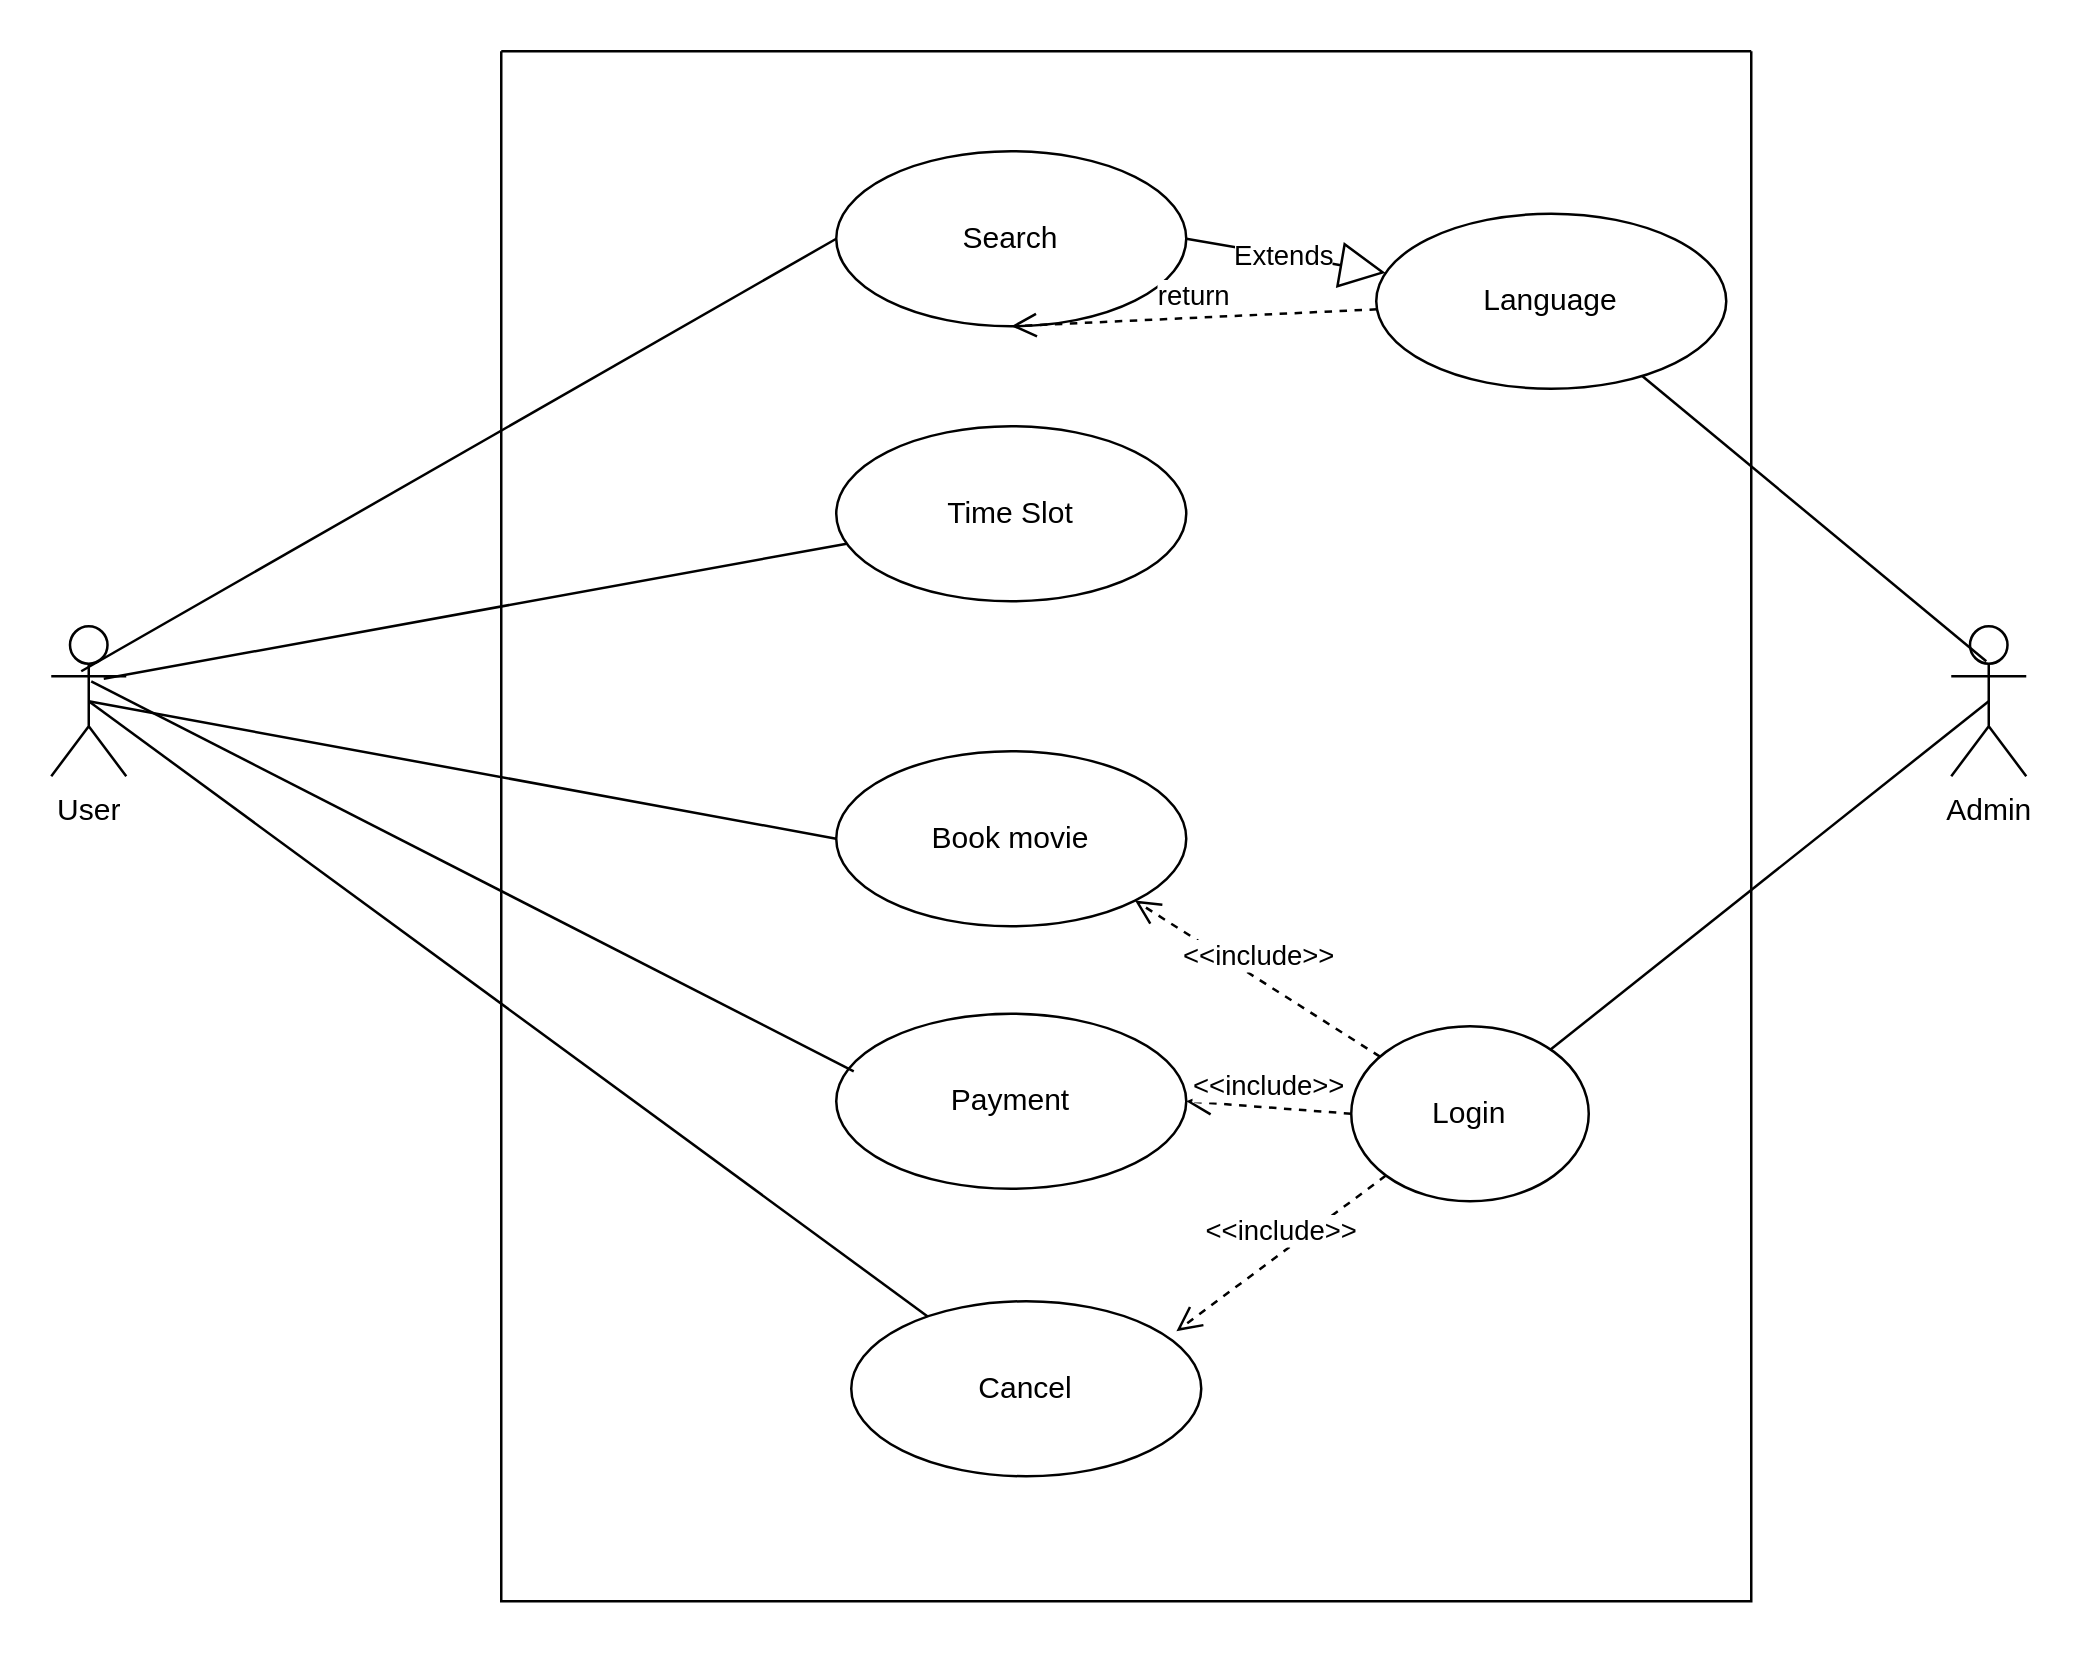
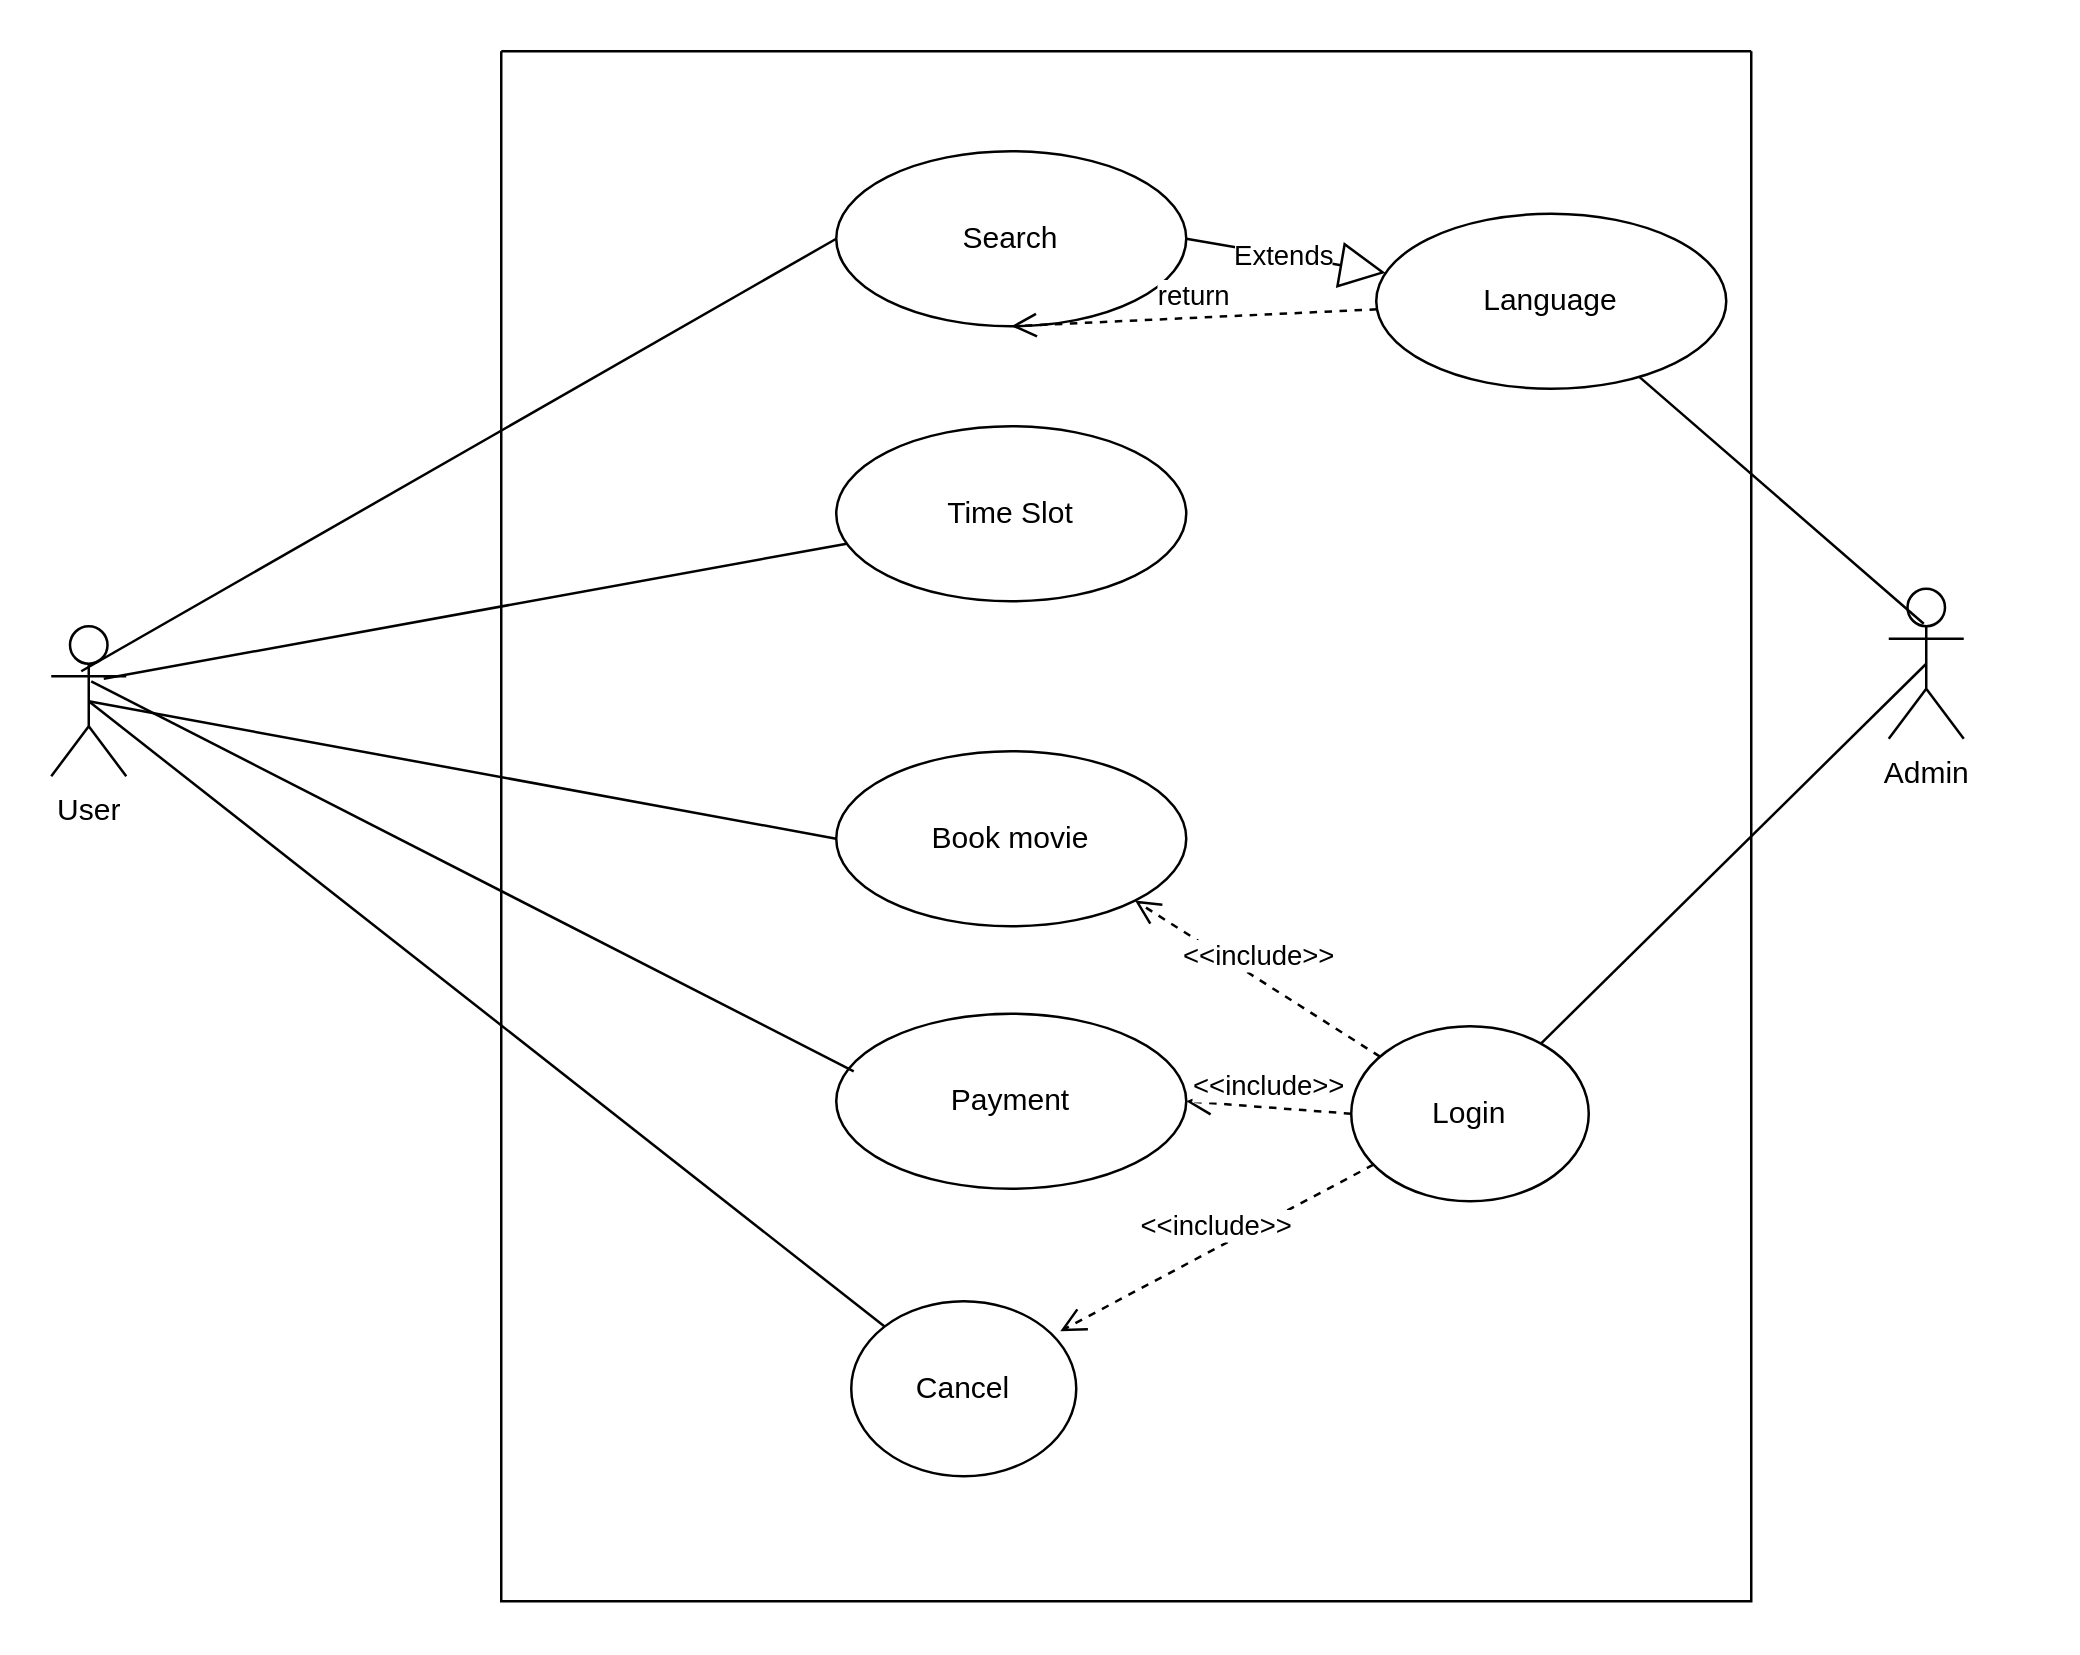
(1989, 701) -> (1926, 664)
(1026, 1389) -> (964, 1389)
